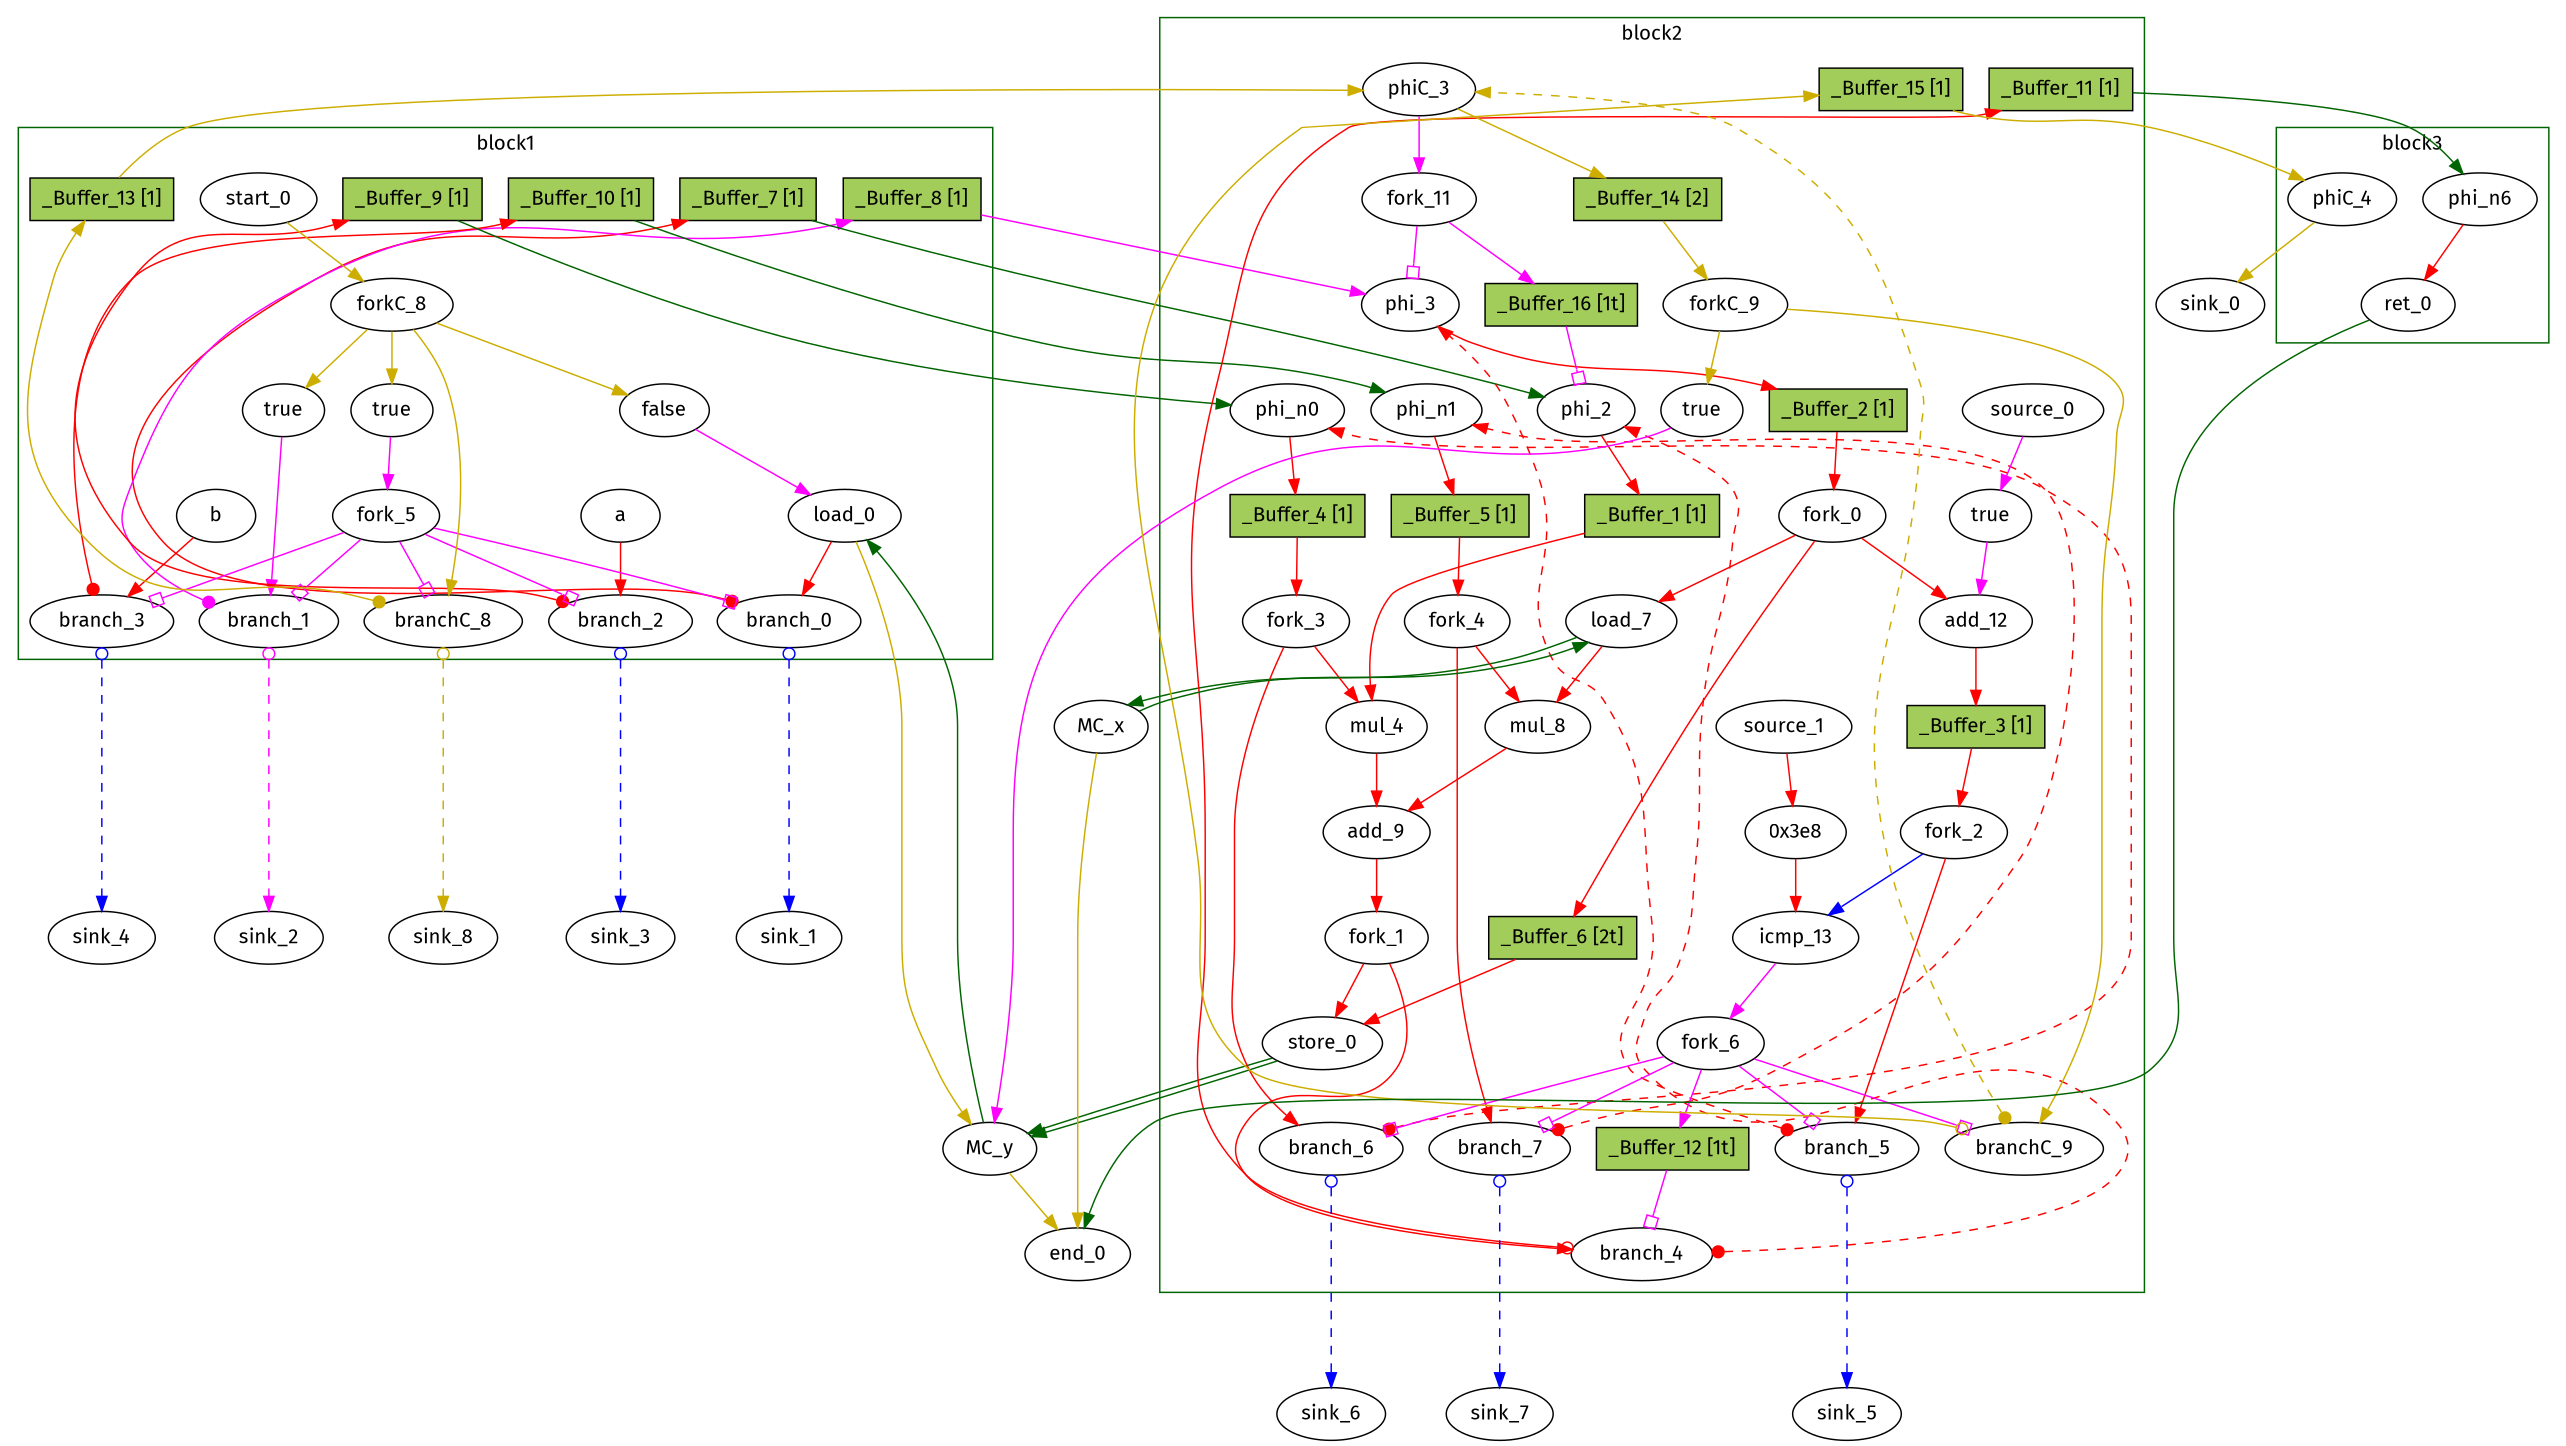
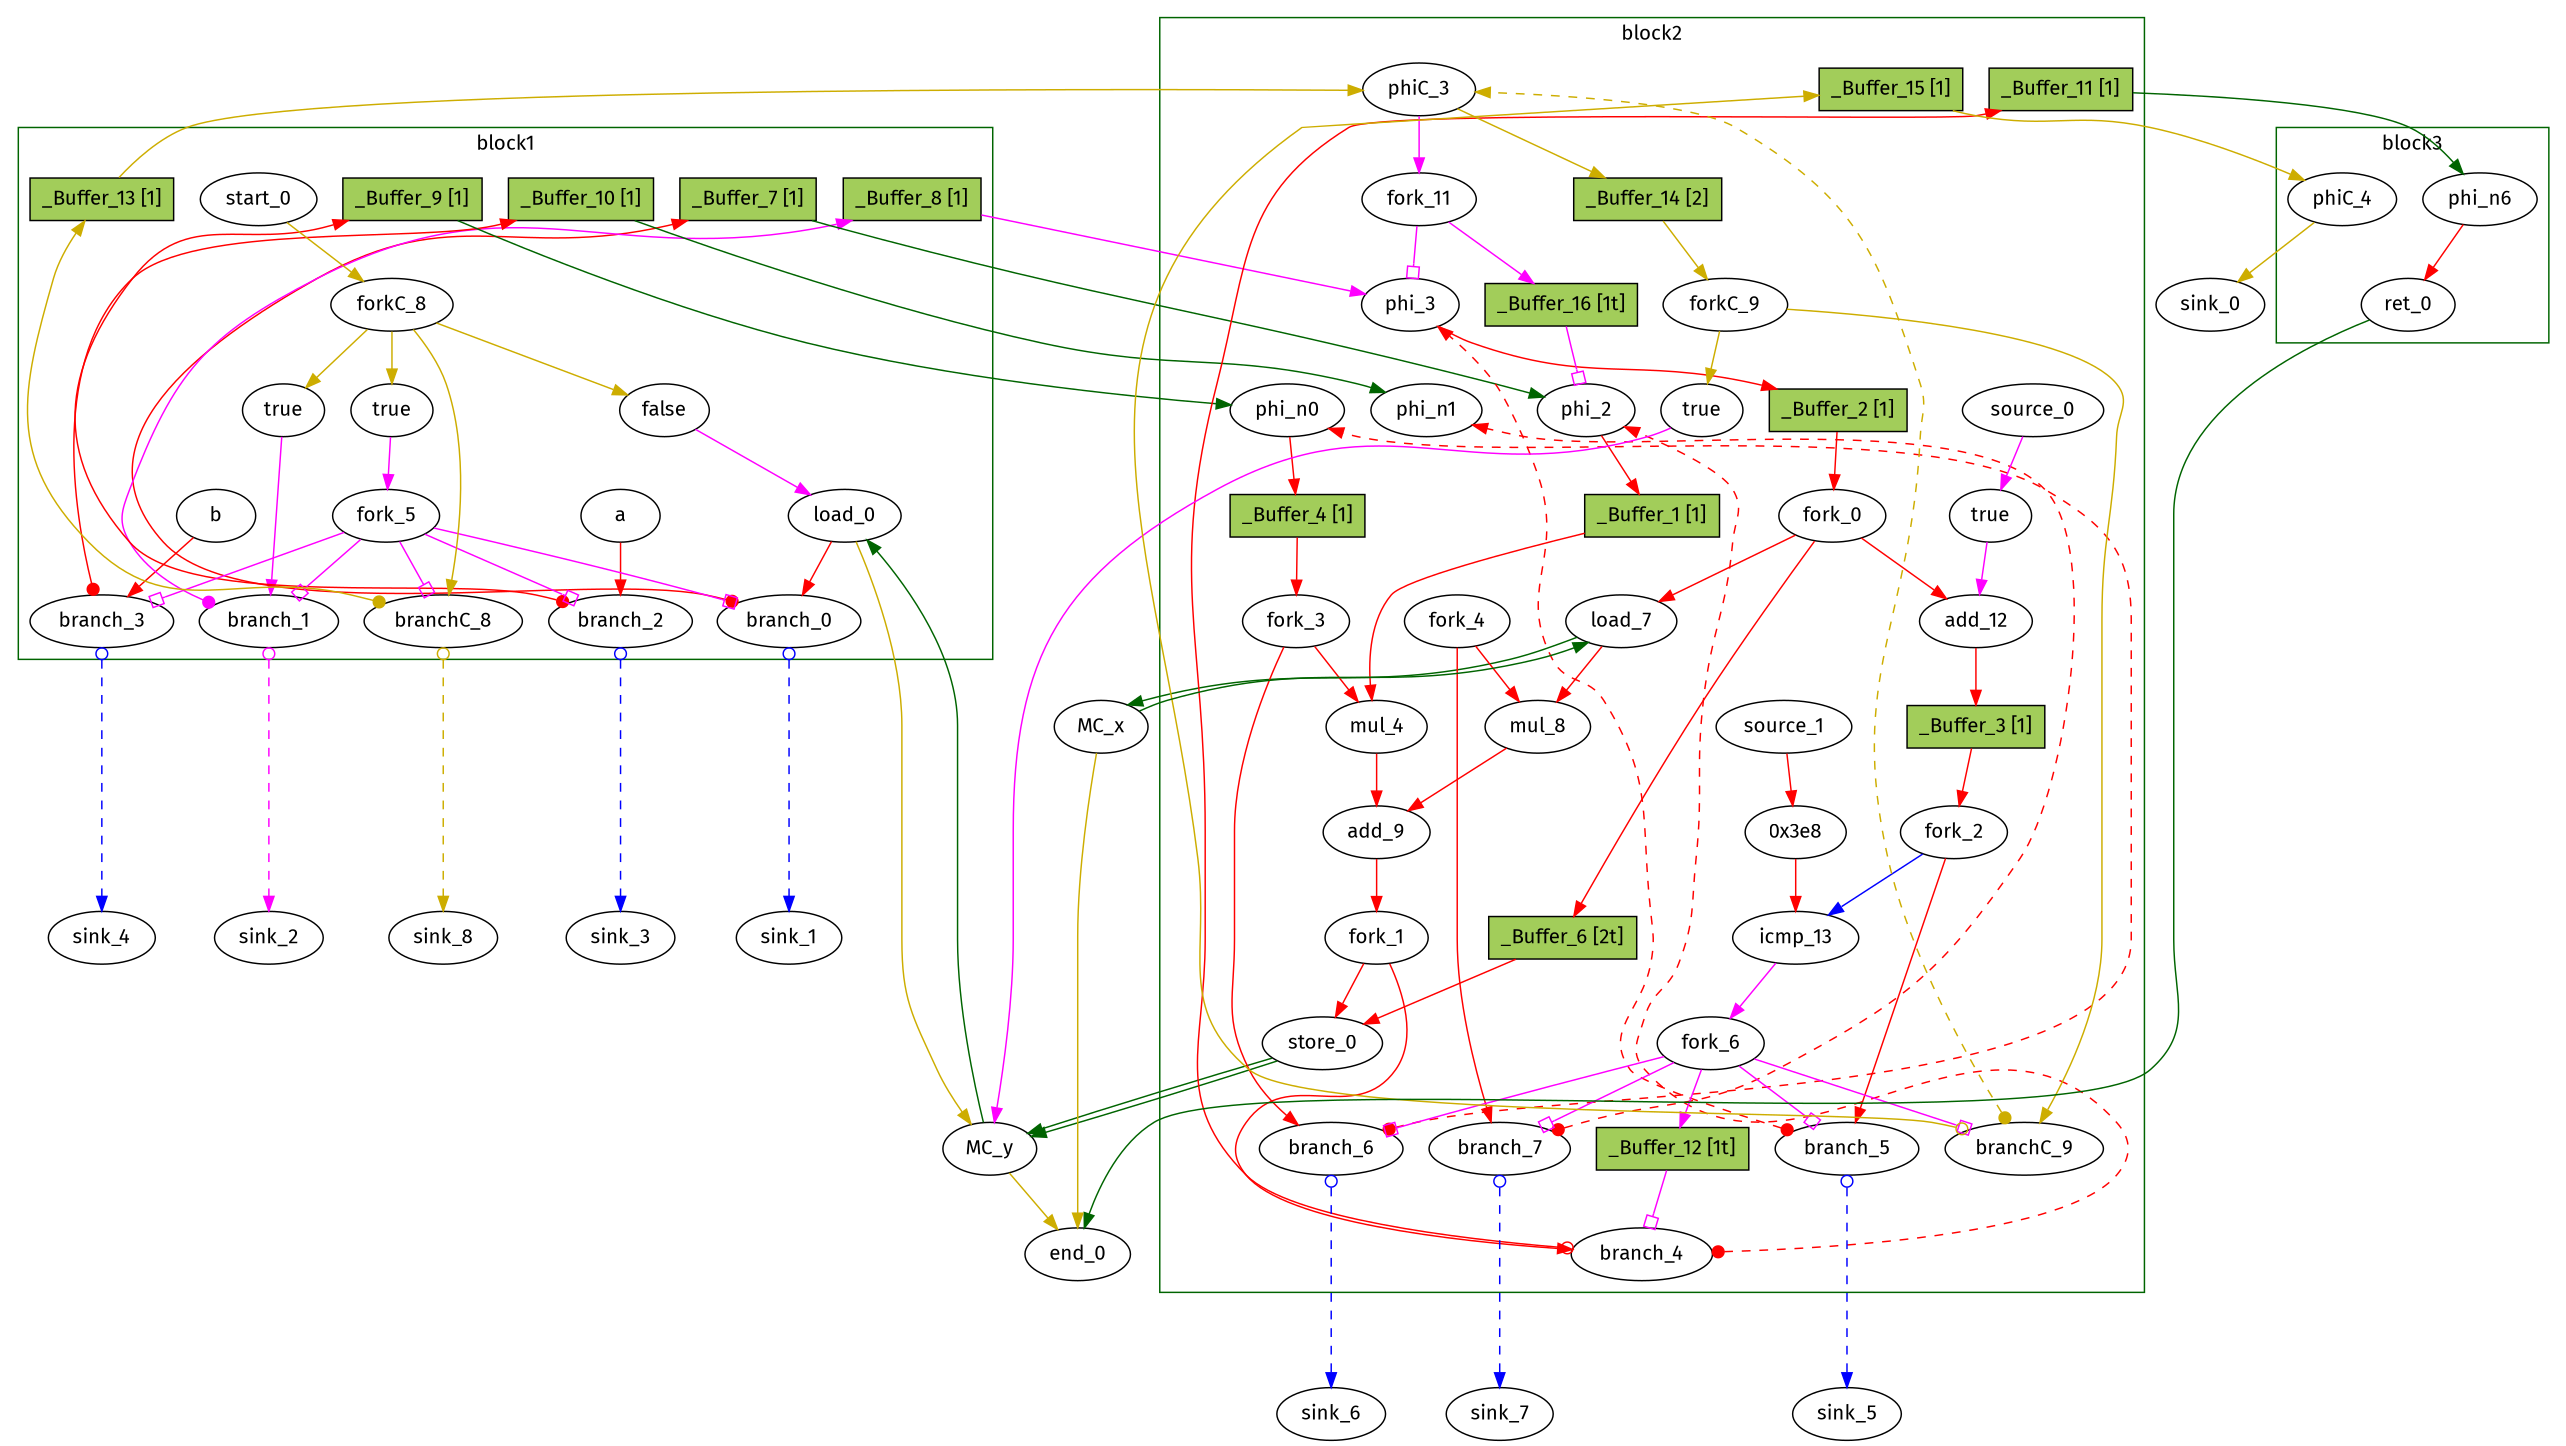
(1460, 516) -> none
